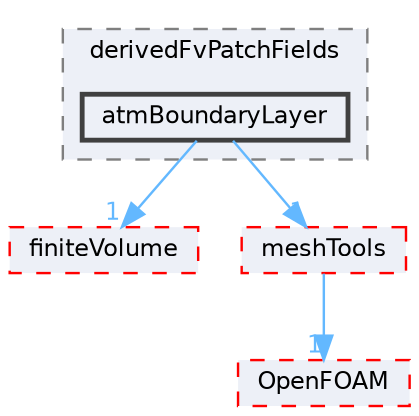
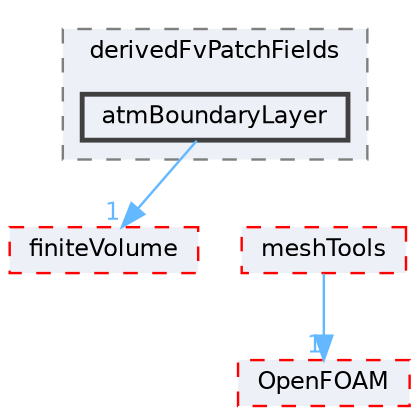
(262, 174) -> none
